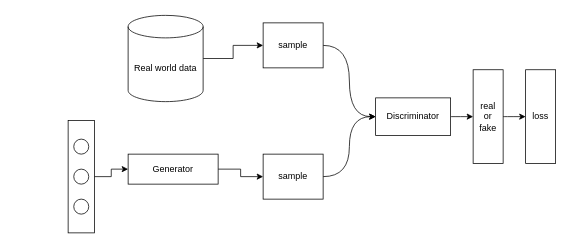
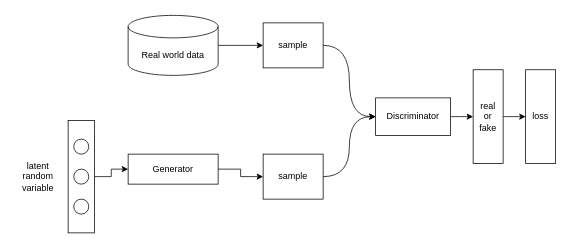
(165, 59) -> (173, 45)
none -> (38, 177)
